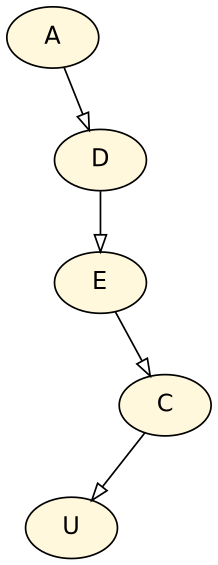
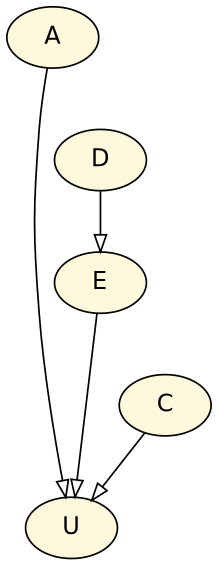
(73, 91) -> (37, 275)
(129, 336) -> (87, 397)
